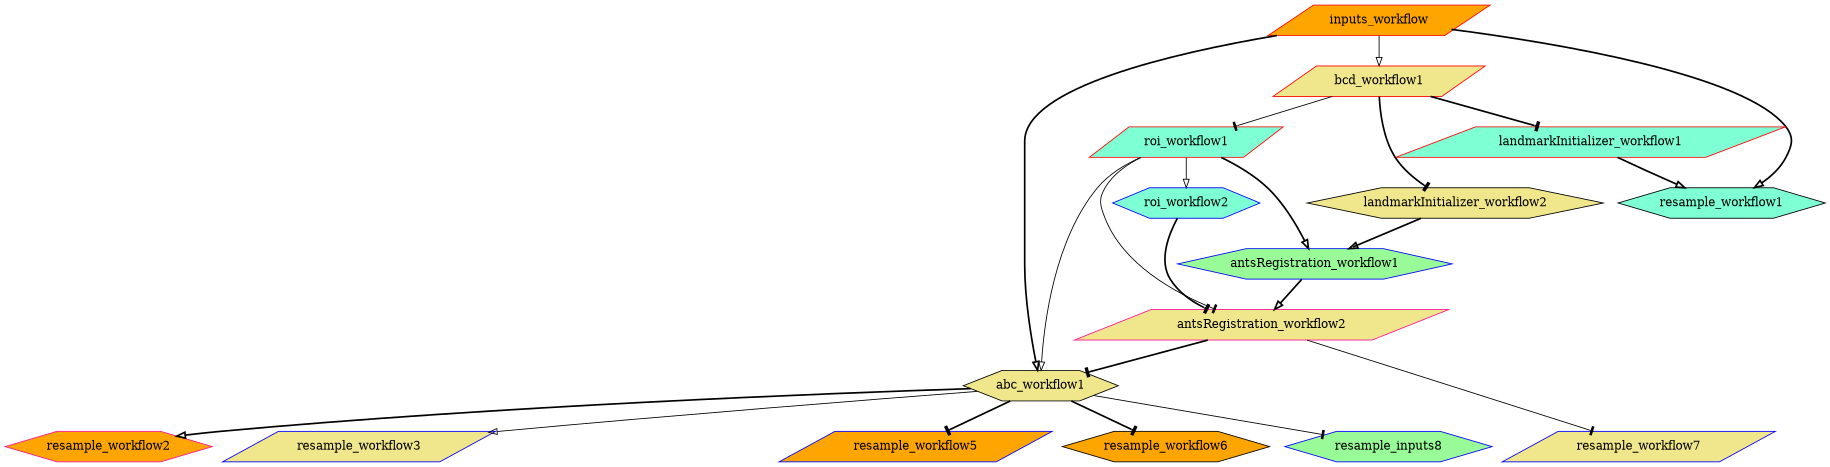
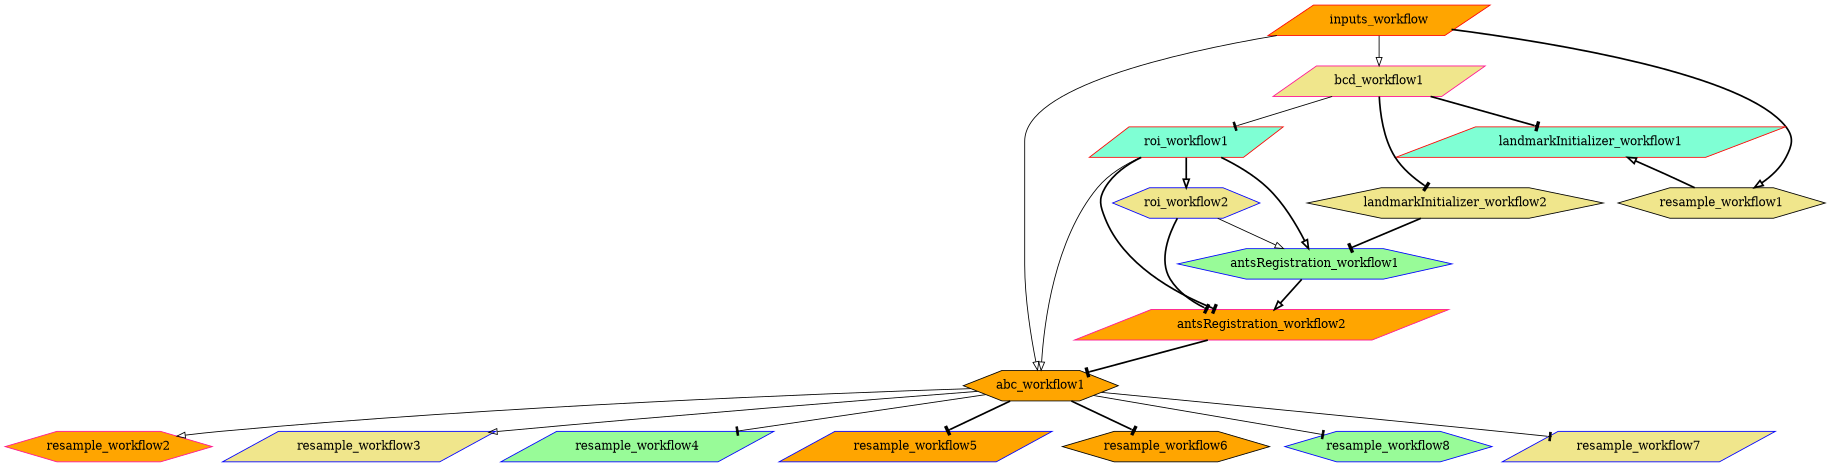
(1379, 81) -> (1379, 81)
(1039, 114) -> (1039, 114)
(1186, 168) -> (1186, 168)
(1647, 171) -> (1665, 174)
(1186, 203) -> (1186, 203)
(1722, 203) -> (1722, 203)
none -> (1247, 232)
(1387, 233) -> (1387, 233)
(1121, 245) -> (1121, 245)
(1262, 325) -> (1262, 325)
(1448, 385) -> (1324, 414)
(1041, 386) -> (1041, 386)
(578, 406) -> (578, 406)
none -> (637, 447)
(1388, 447) -> (1388, 447)
